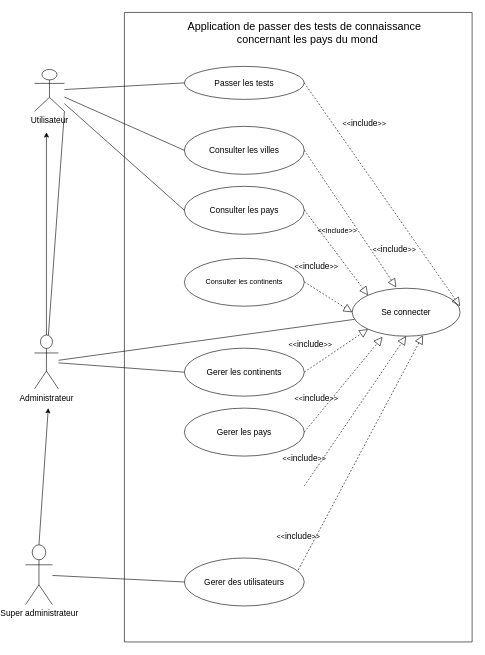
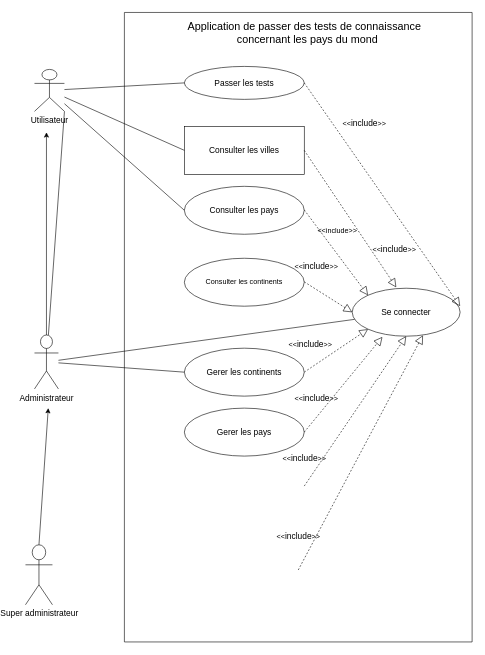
(245, 150) -> (245, 150)
(119, 579) -> none
(245, 582) -> none
